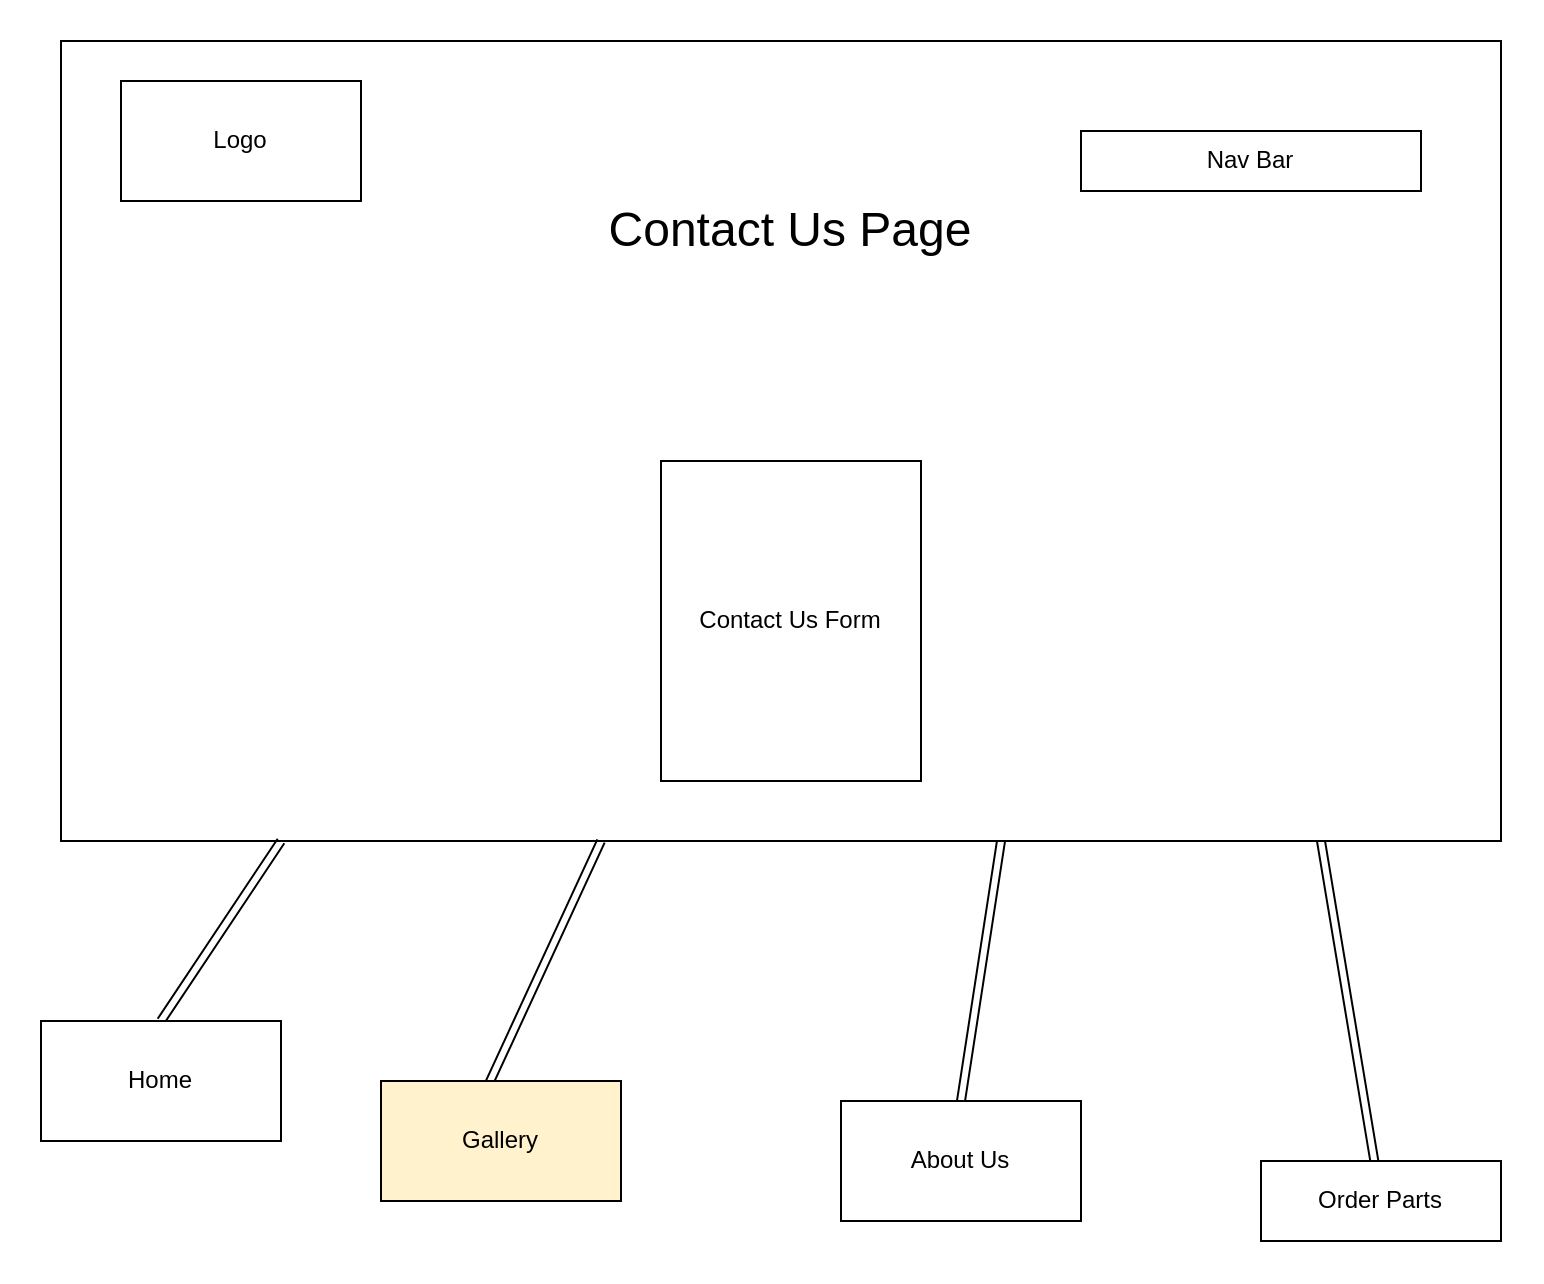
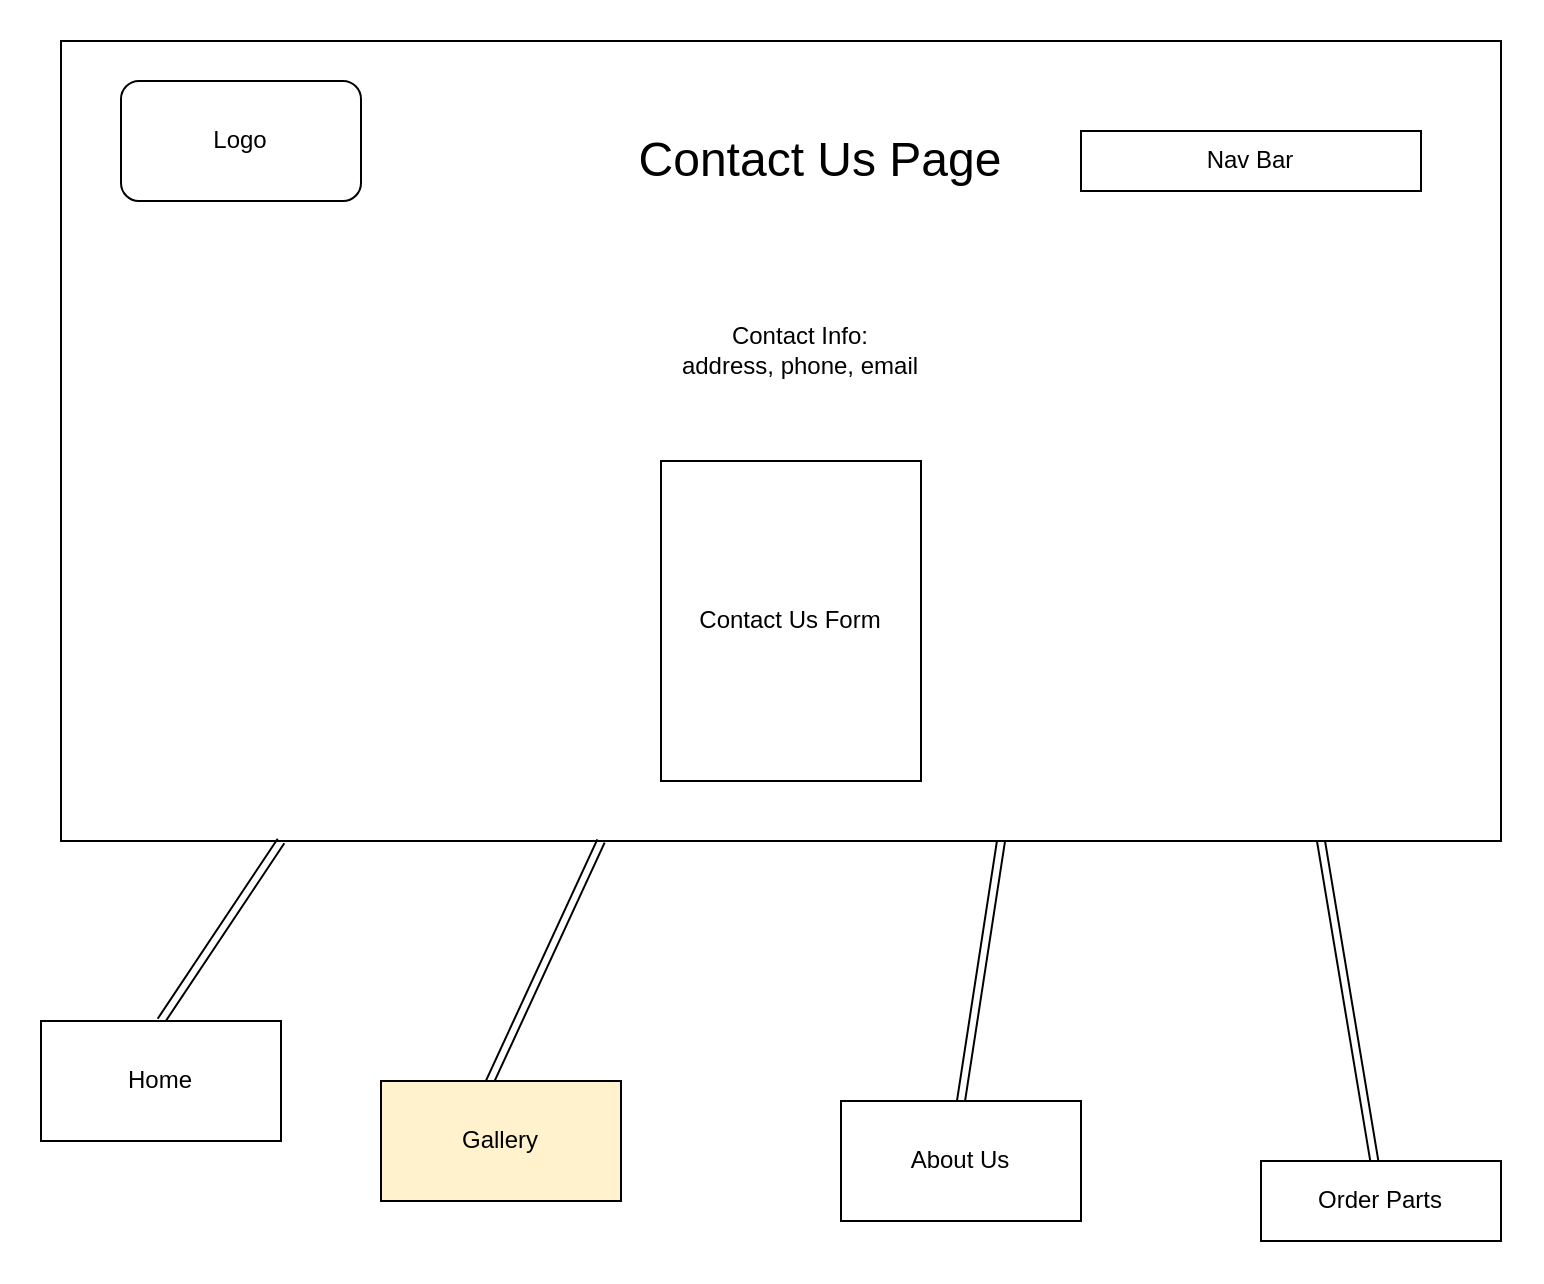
(241, 141) -> (241, 141)
(791, 231) -> (821, 161)
none -> (801, 351)
